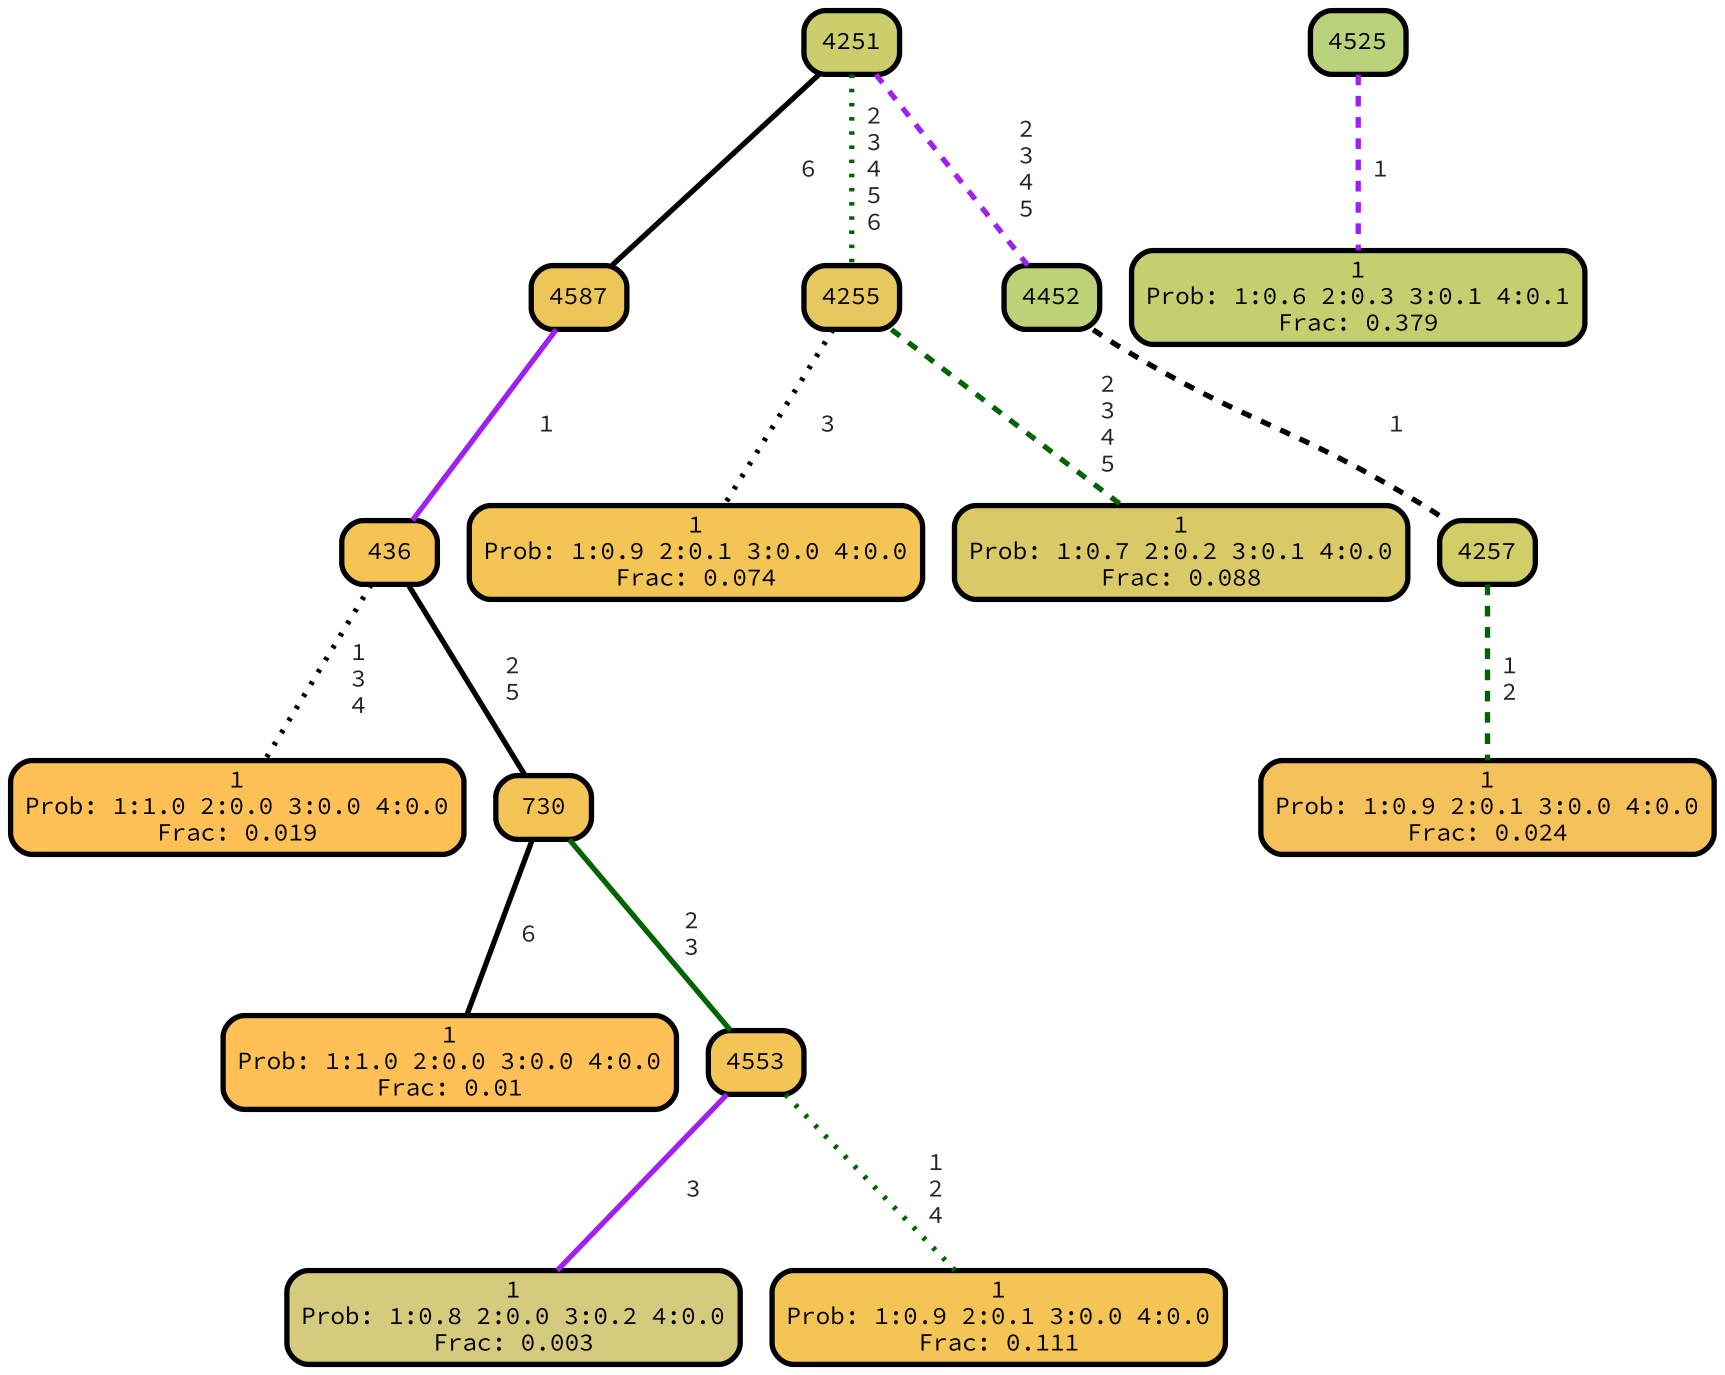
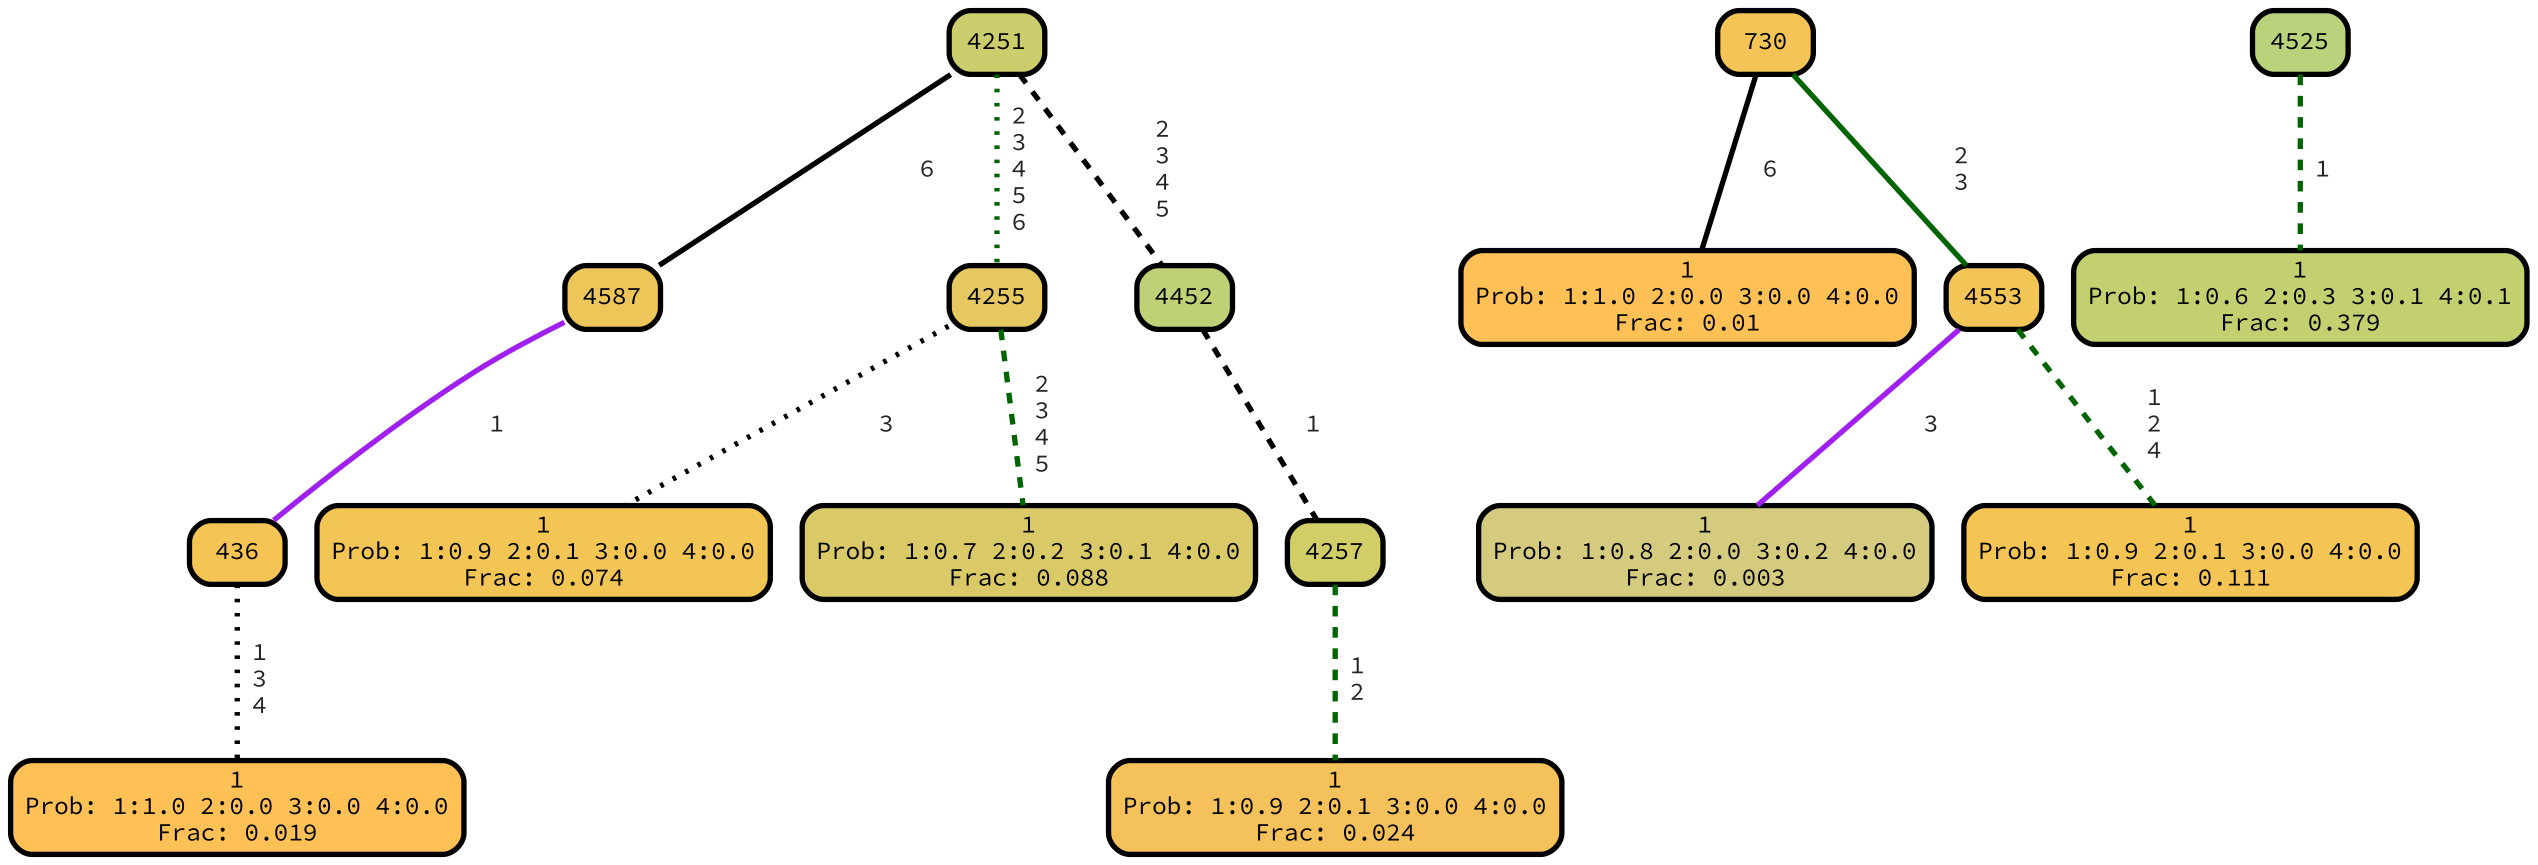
(1358, 163) -> (2300, 163)
(952, 170) -> (1091, 170)
(467, 680) -> none
(870, 1183) -> (2086, 418)
